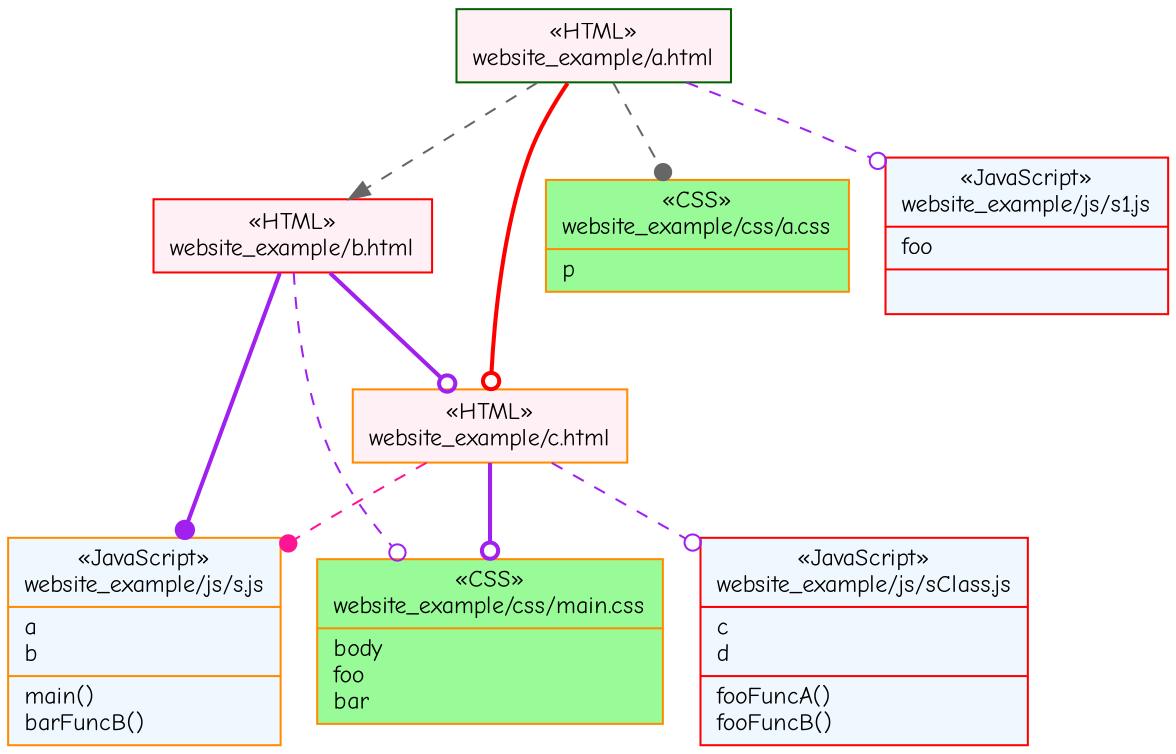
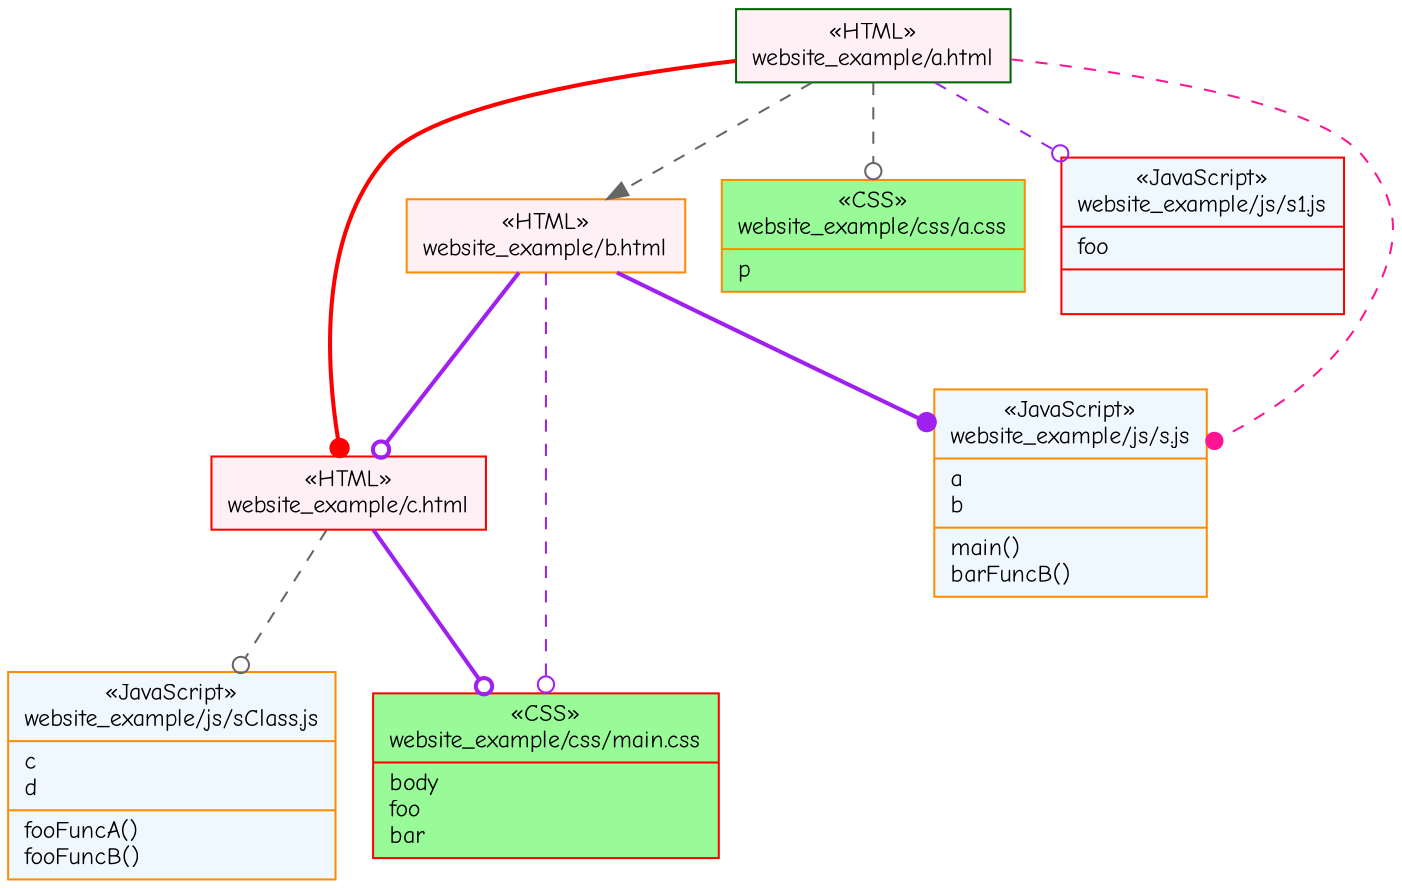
(636, 124) -> (873, 123)
(511, 222) -> (415, 136)
(293, 236) -> (546, 236)
(490, 426) -> (349, 493)
(371, 494) -> (1360, 153)
(619, 501) -> (286, 594)
(490, 642) -> (546, 776)
(864, 642) -> (172, 776)
